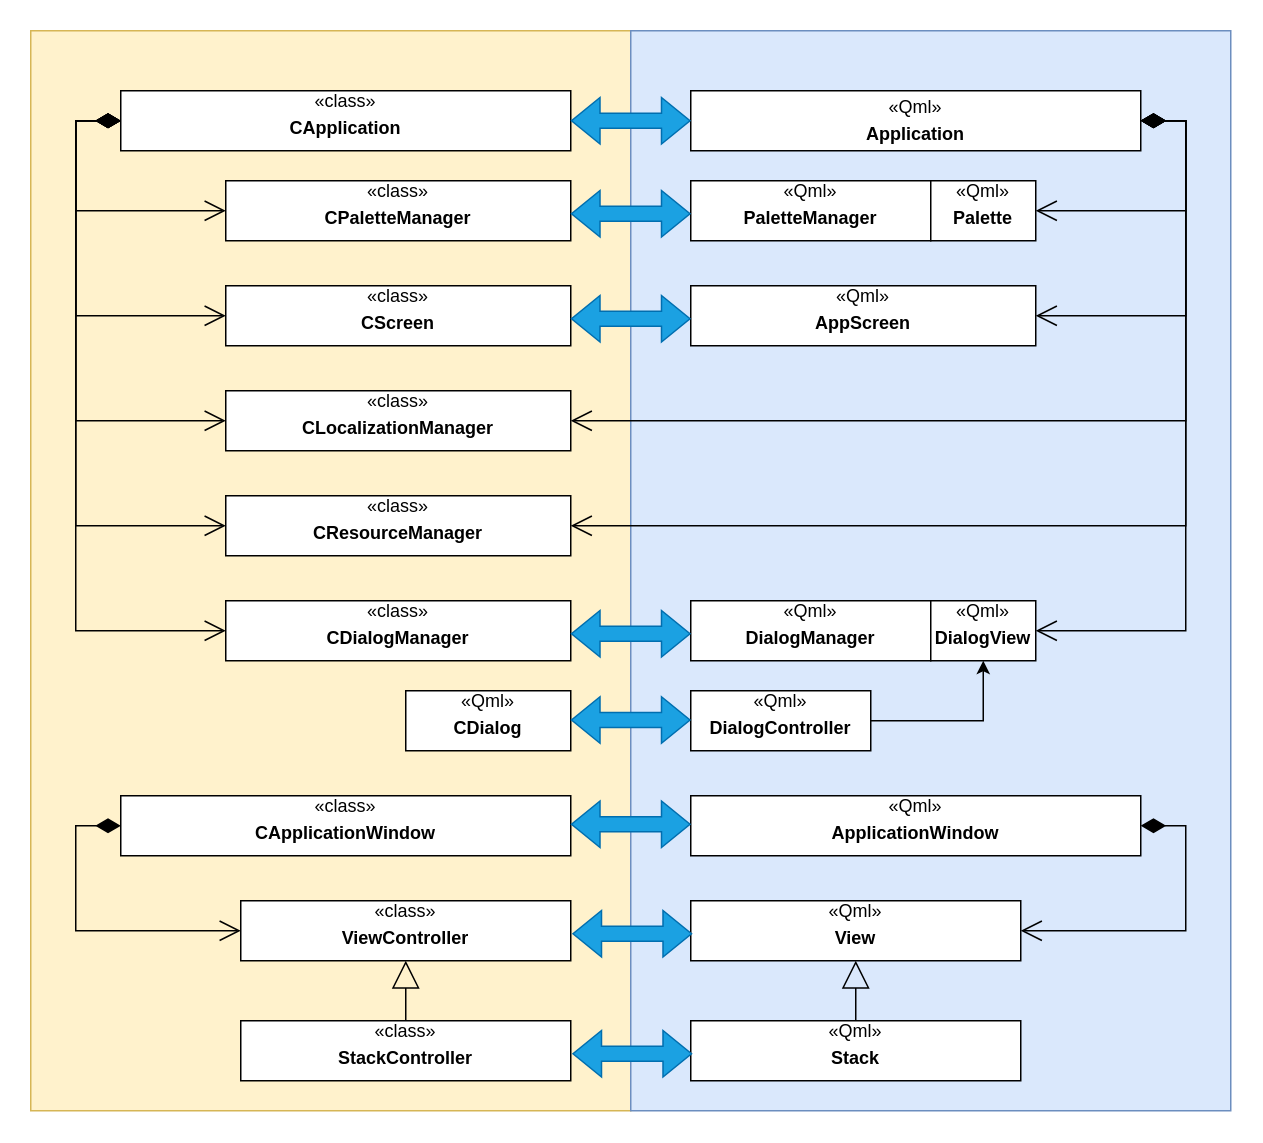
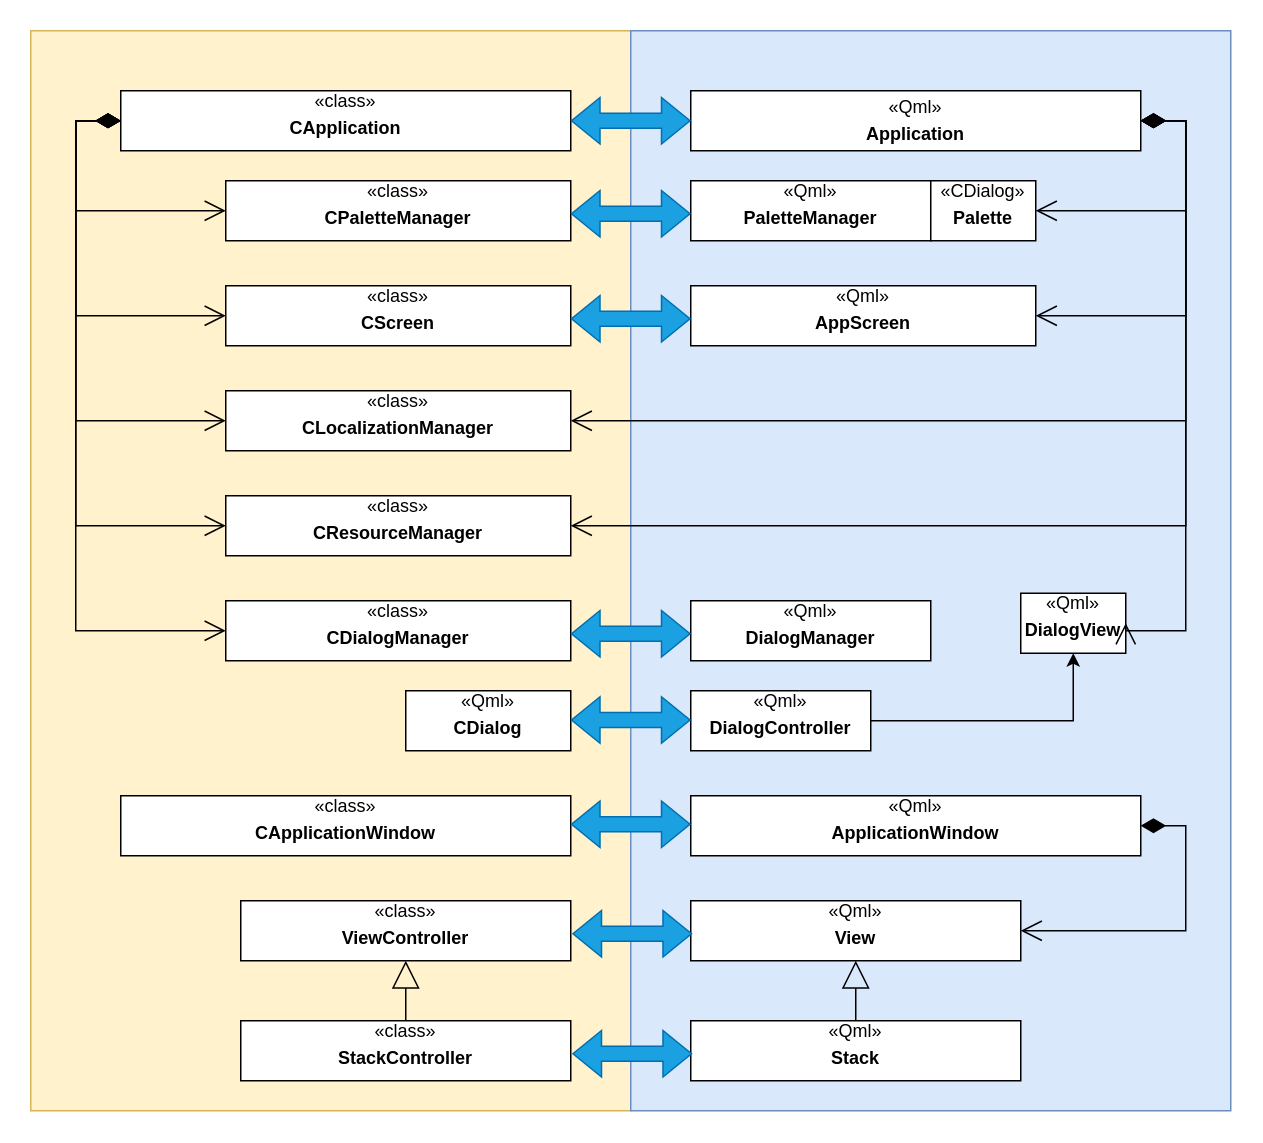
(983, 202) -> (983, 202)
(983, 631) -> (1073, 623)
(93, 931) -> none
